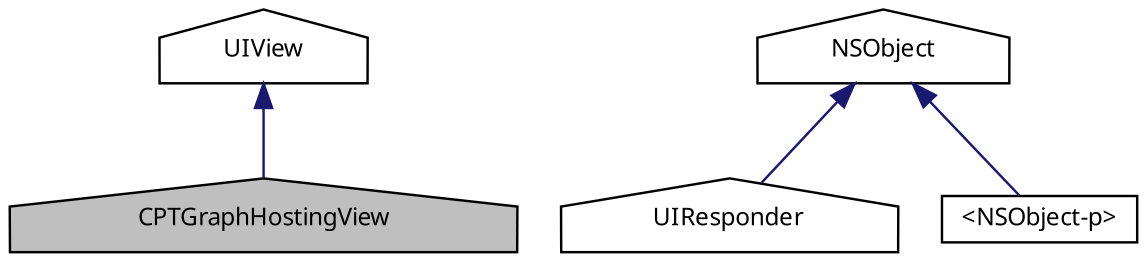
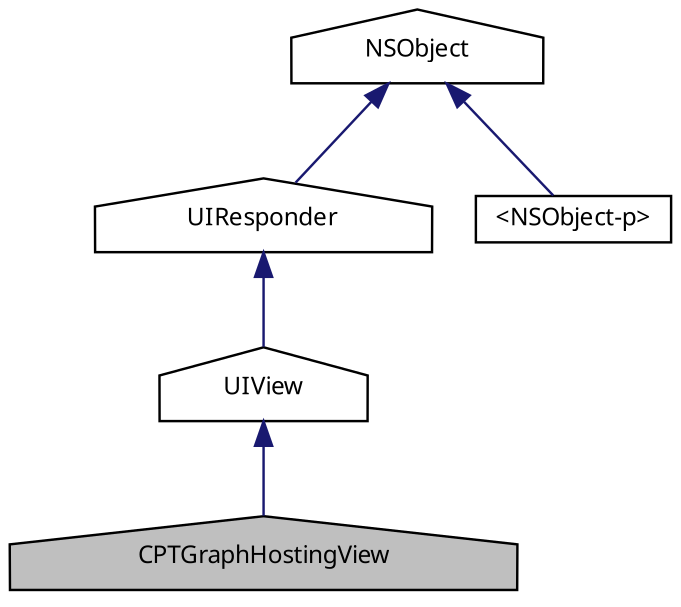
none -> (264, 312)
